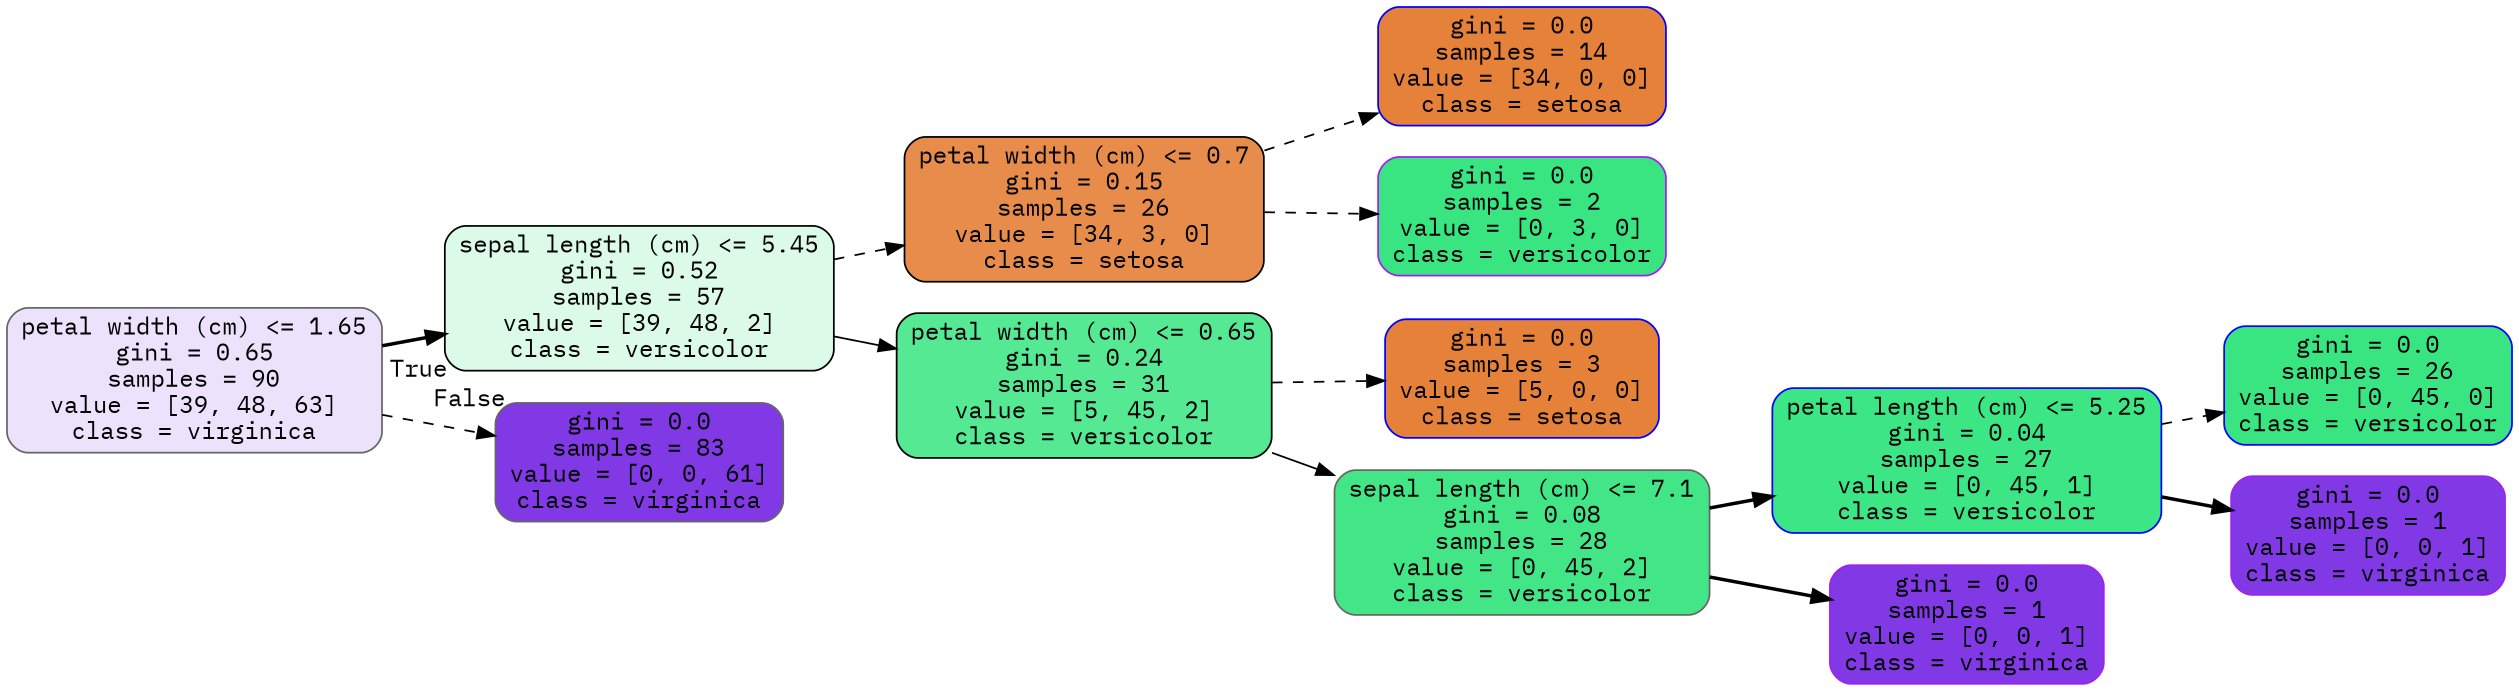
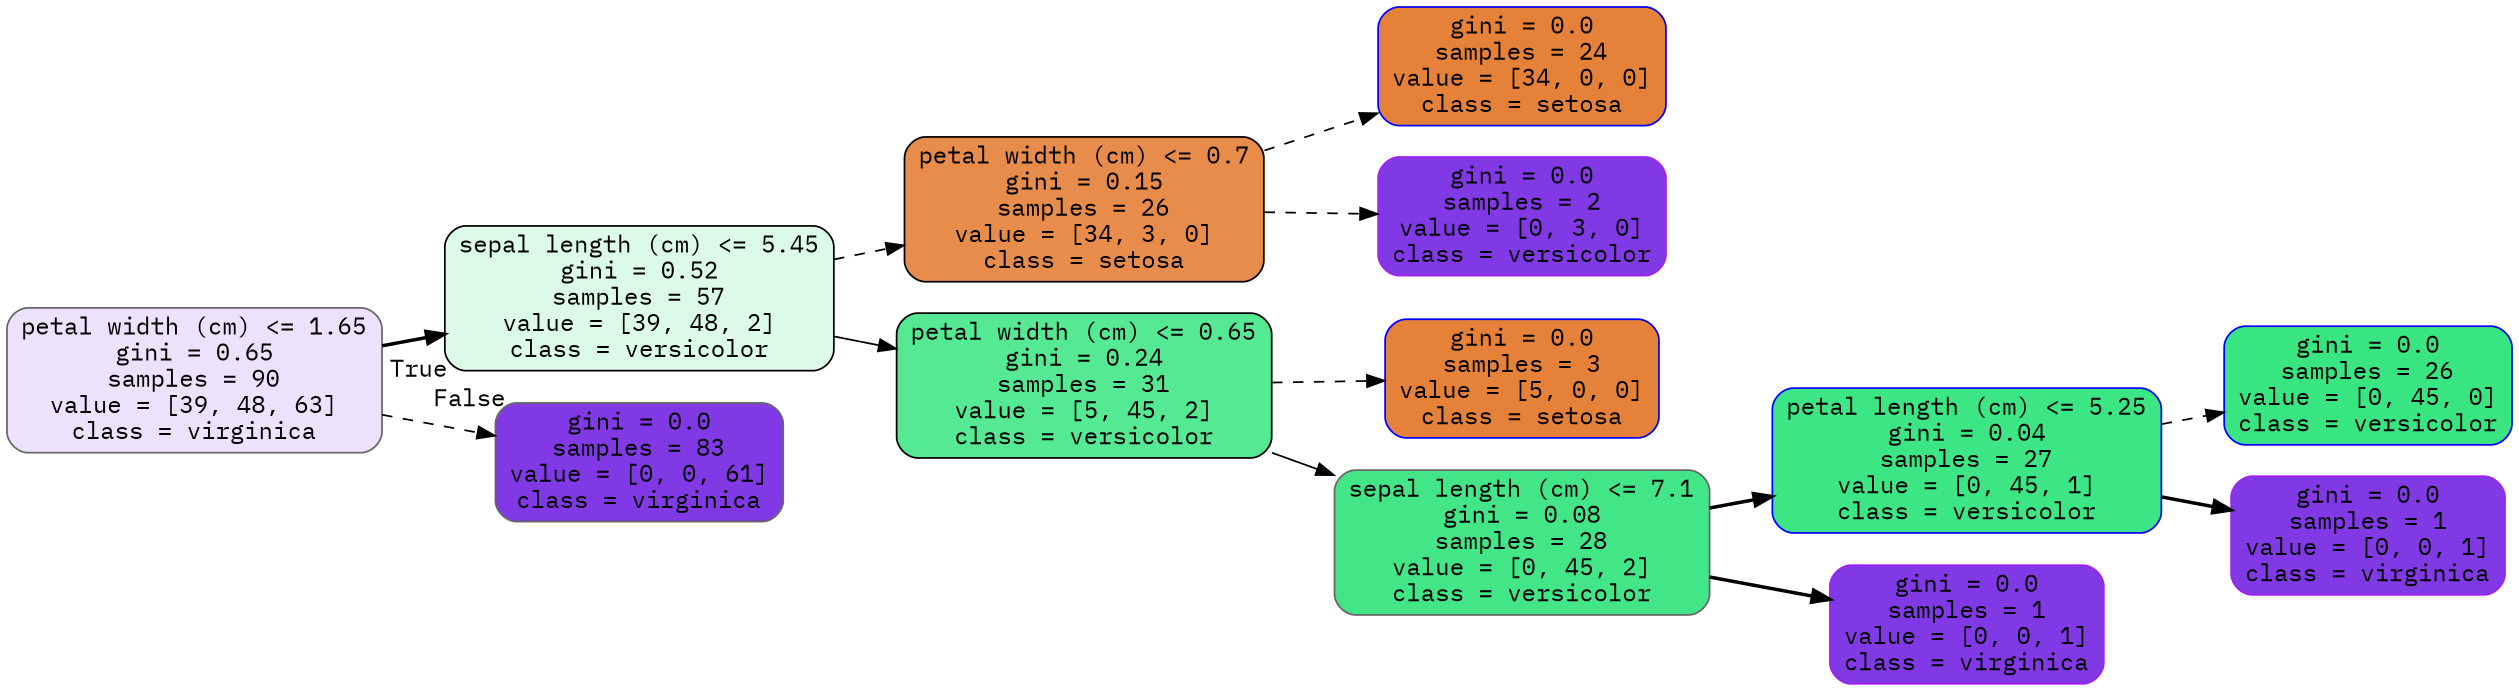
(1522, 66) -> (1522, 66)
(1522, 216) -> (1522, 216)
